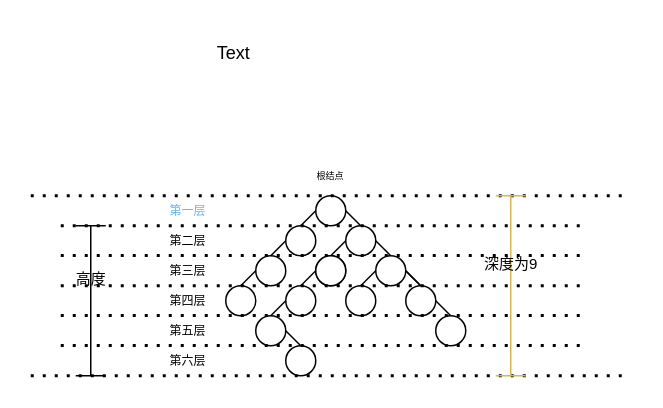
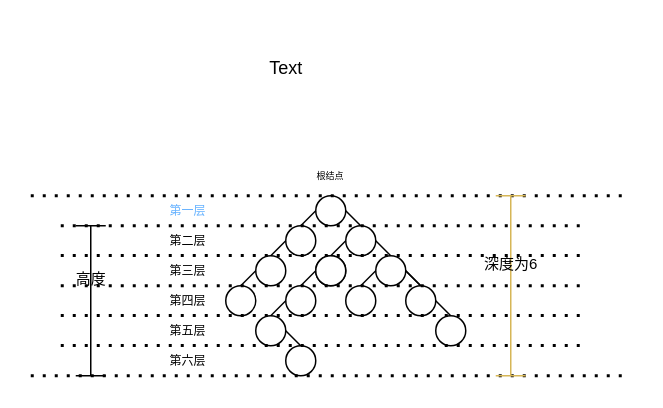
(233, 53) -> (286, 68)
(512, 263) -> (512, 263)
